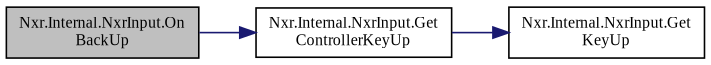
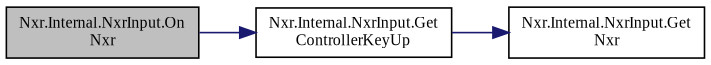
(103, 33) -> (103, 33)
(607, 33) -> (607, 33)
